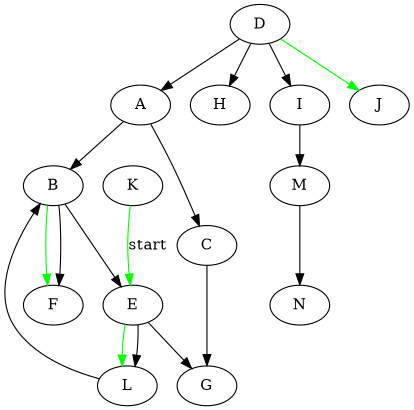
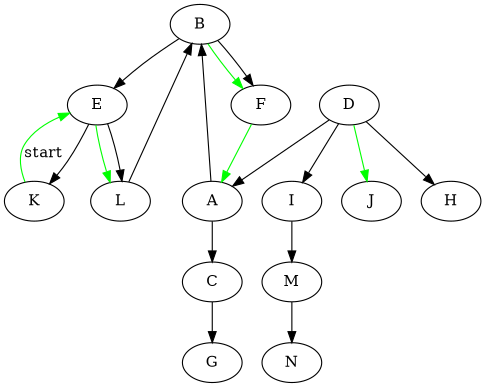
none -> (239, 148)
(166, 341) -> (74, 151)
